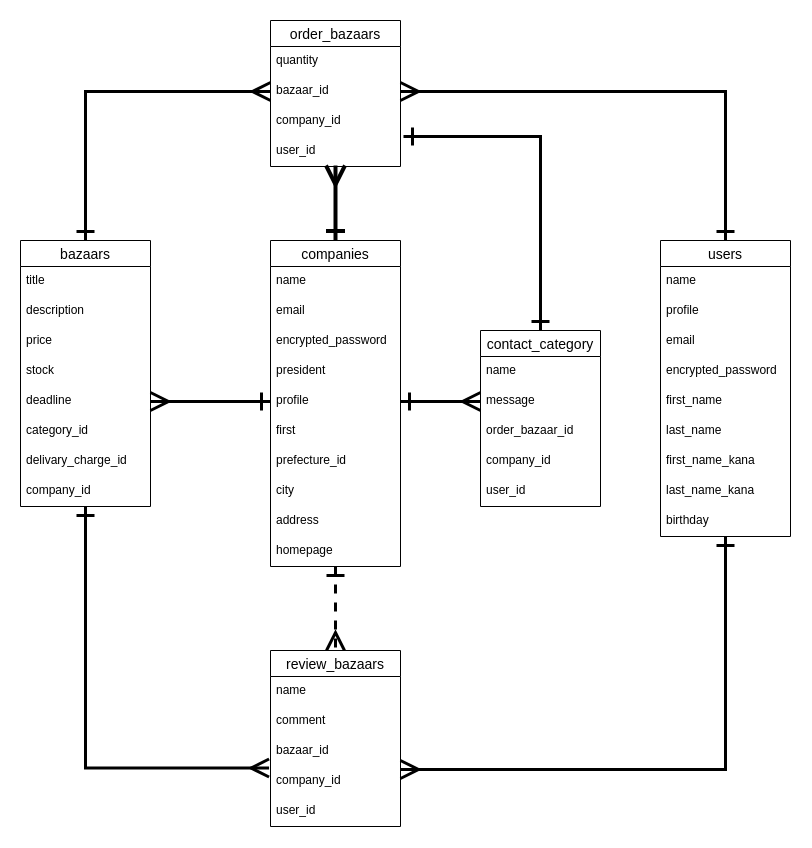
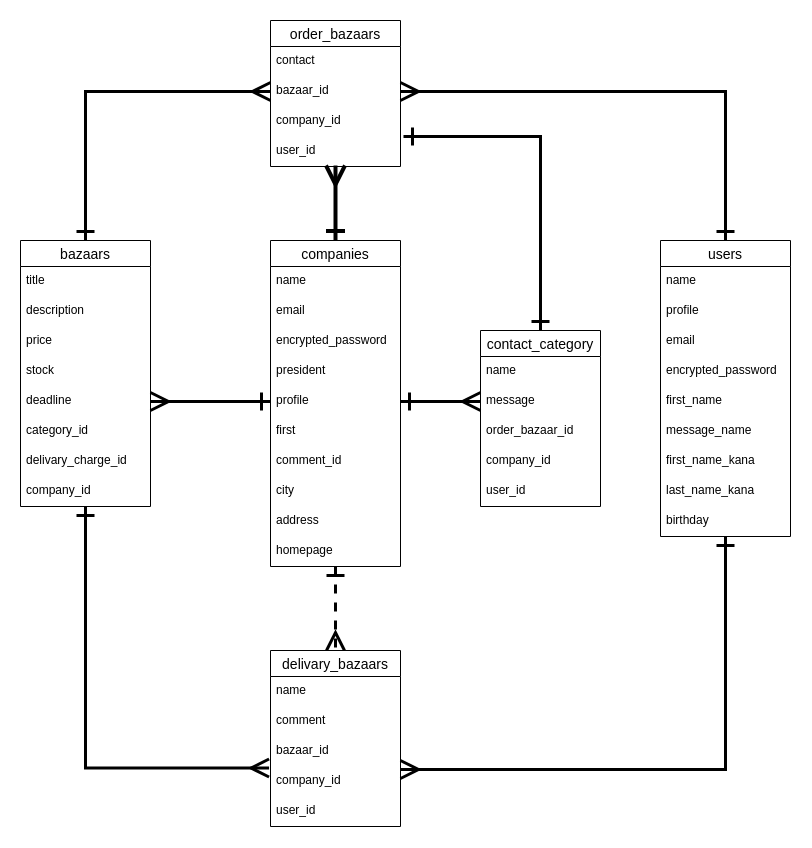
(301, 60) -> (300, 60)
(695, 430) -> (706, 430)
(318, 460) -> (308, 460)
(335, 664) -> (335, 664)
